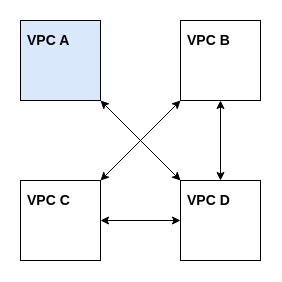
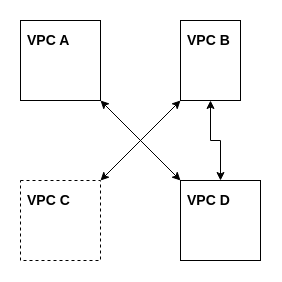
(61, 61) -> (61, 61)
(221, 61) -> (211, 61)
(61, 221) -> (61, 221)
(141, 221) -> none
